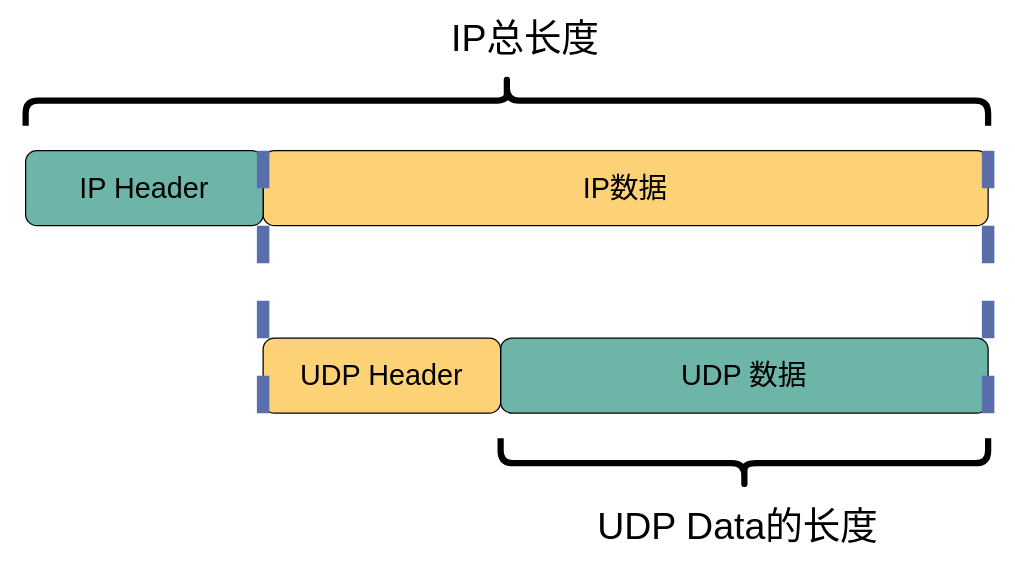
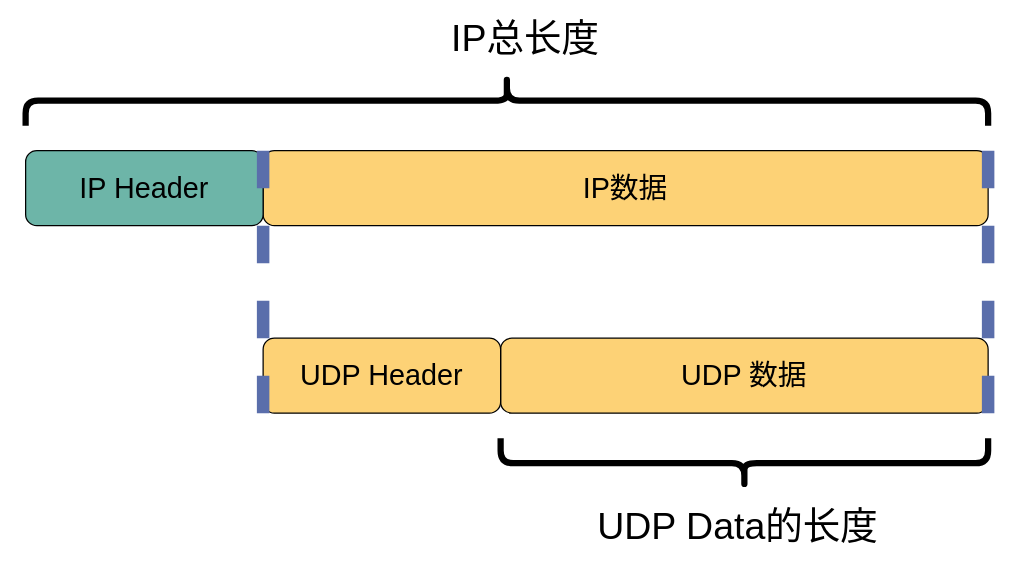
(744, 376) -> (744, 376)
